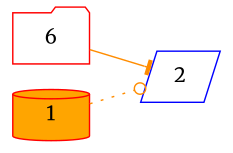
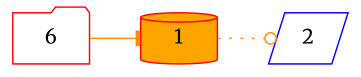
(117, 58) -> (112, 38)
